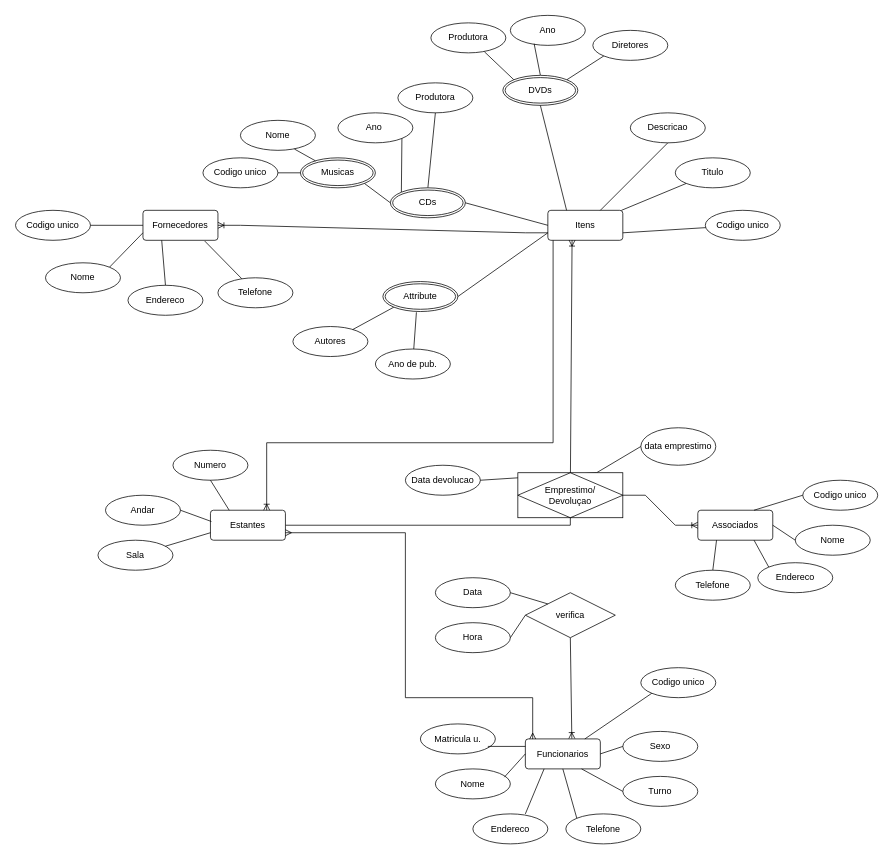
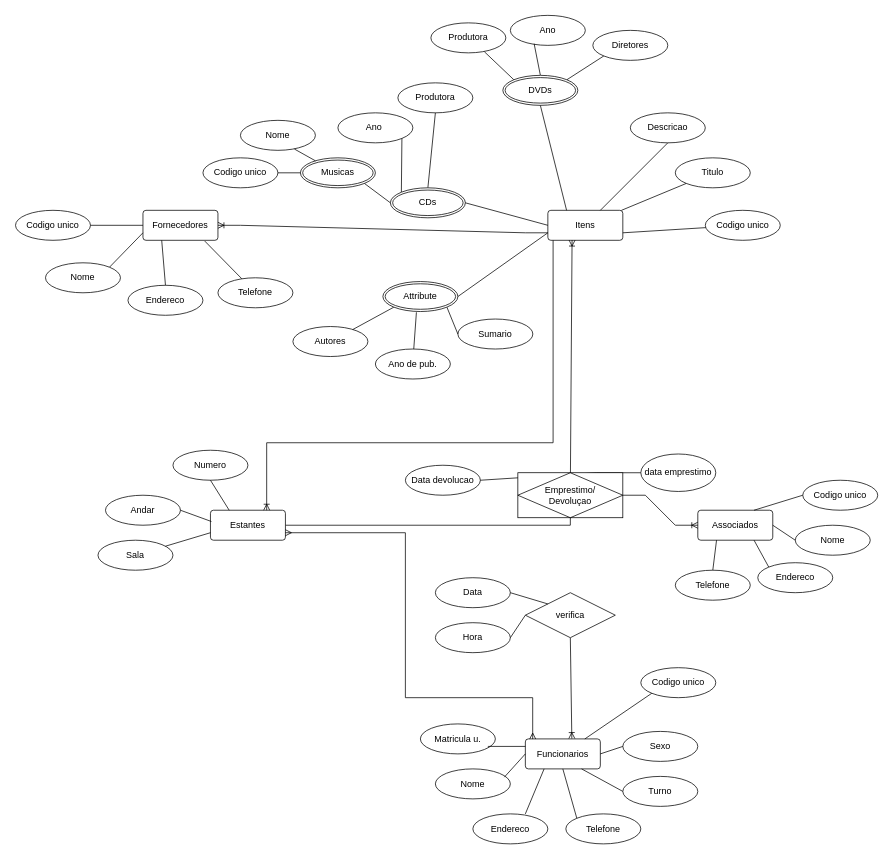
none -> (452, 320)
none -> (495, 334)
(678, 447) -> (678, 473)
